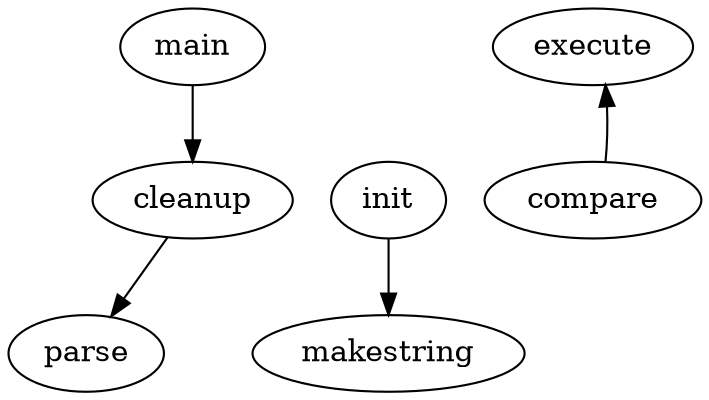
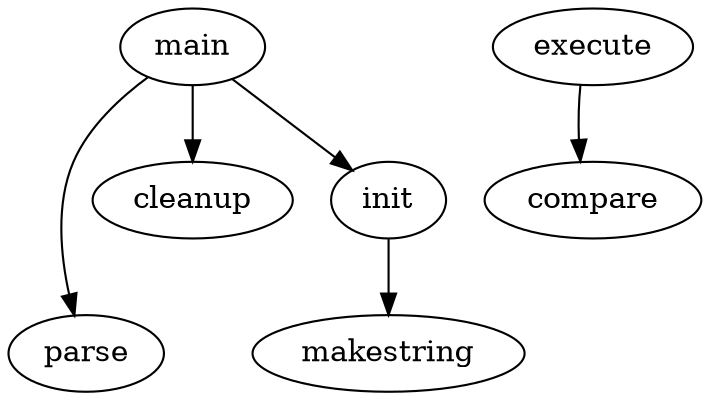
none -> (284, 118)
(607, 134) -> (579, 112)
(146, 268) -> (70, 172)
